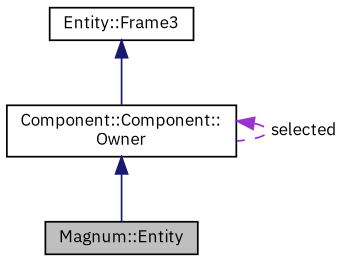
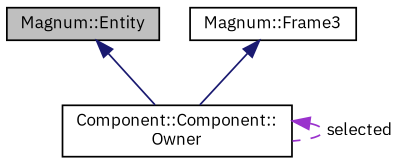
(122, 24) -> (273, 24)
(122, 198) -> (132, 79)
